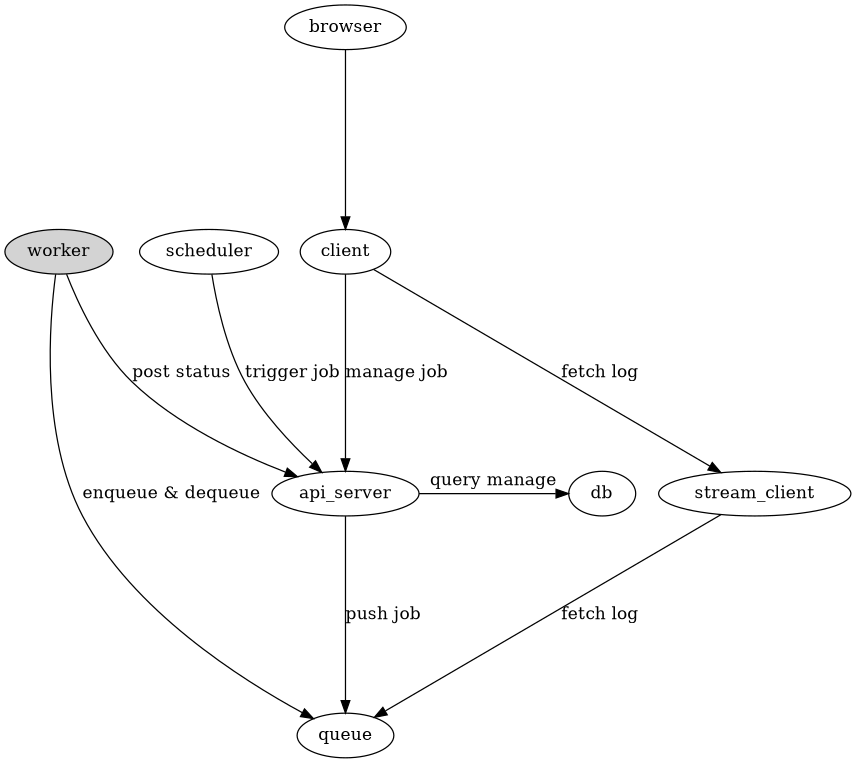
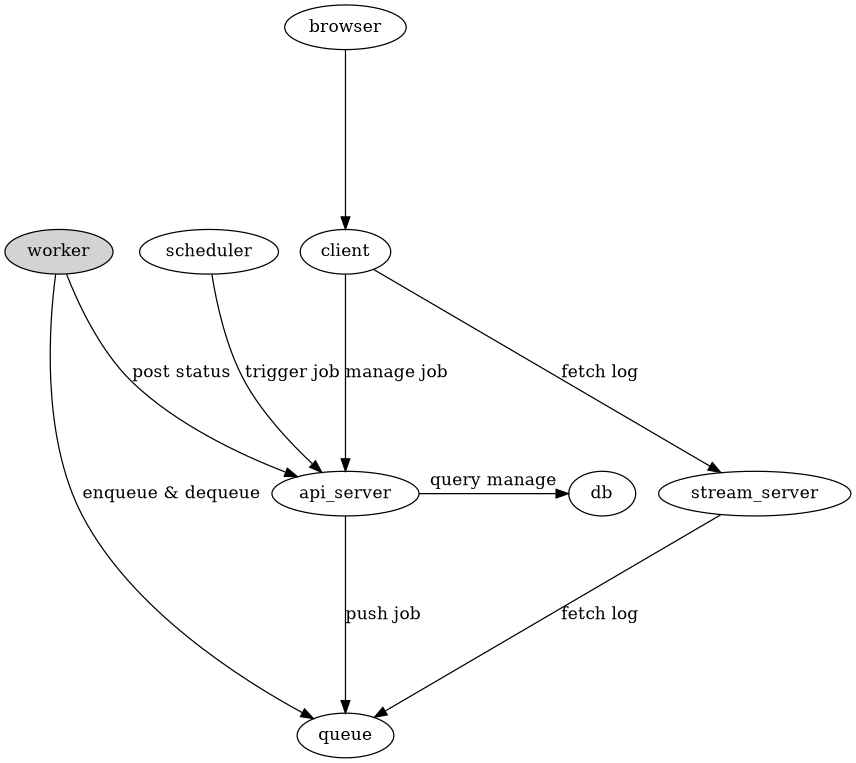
(755, 494) -> (755, 494)
